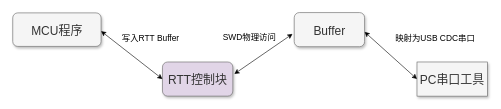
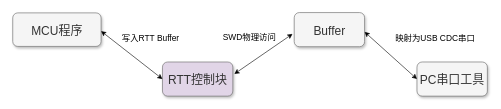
(453, 79) -> (453, 79)
